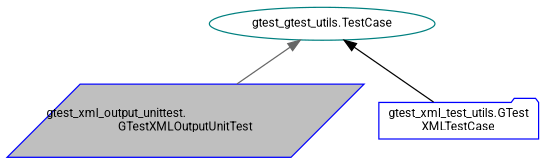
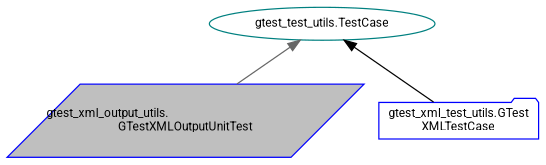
(322, 24) -> (322, 24)
(186, 121) -> (186, 121)
